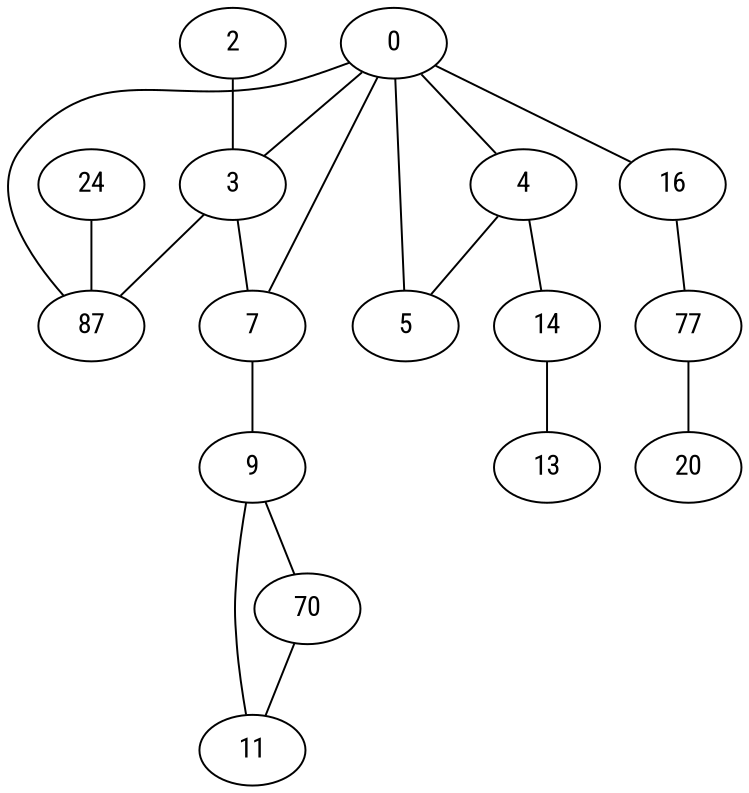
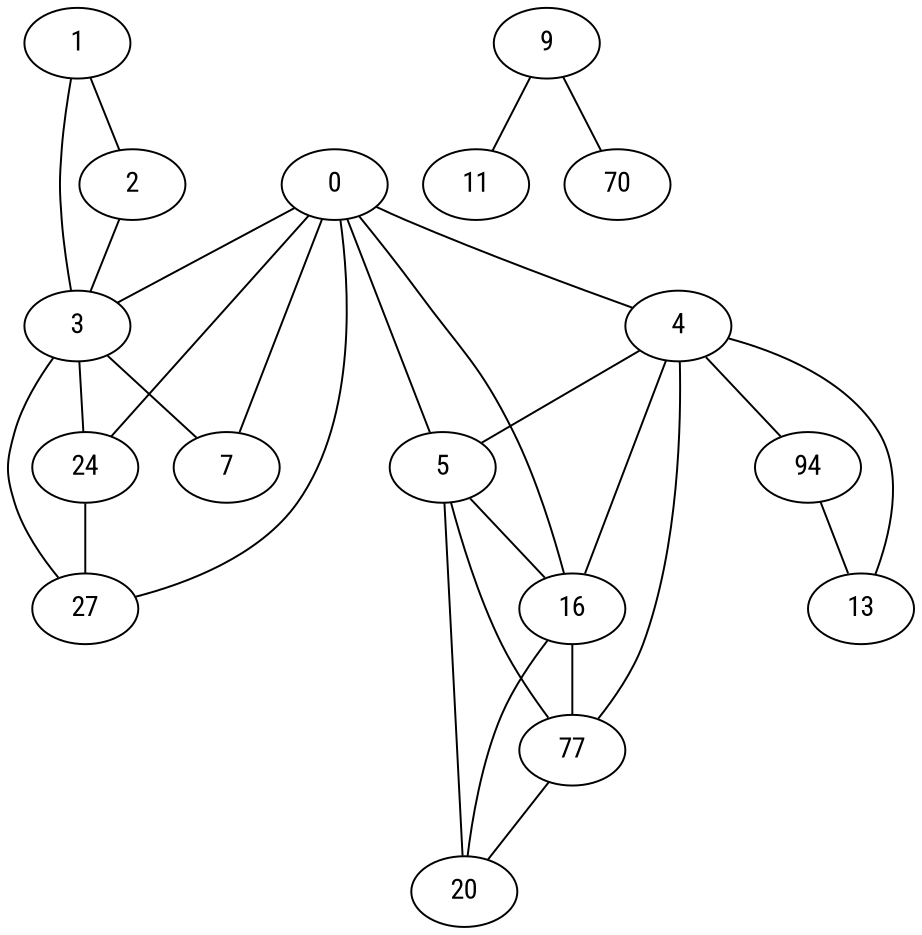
none -> (77, 43)
(91, 326) -> (85, 609)
none -> (210, 326)
(547, 326) -> (808, 467)
none -> (81, 397)
(252, 397) -> none
none -> (869, 419)
none -> (625, 467)
none -> (508, 538)
none -> (667, 548)
none -> (489, 615)
none -> (454, 679)
(280, 680) -> none
none -> (491, 742)
